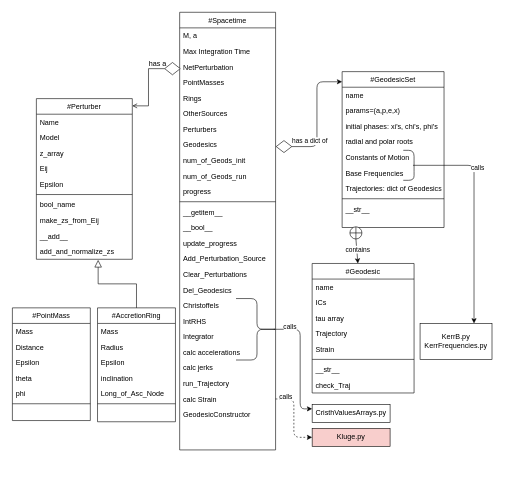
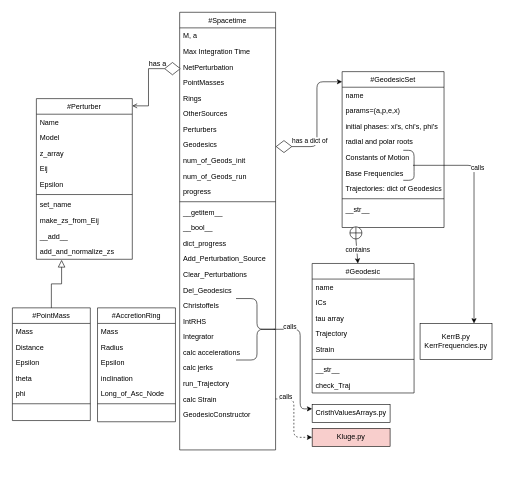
(57, 205) -> (56, 205)
(213, 244) -> (208, 244)
none -> (52, 284)
(121, 284) -> none
